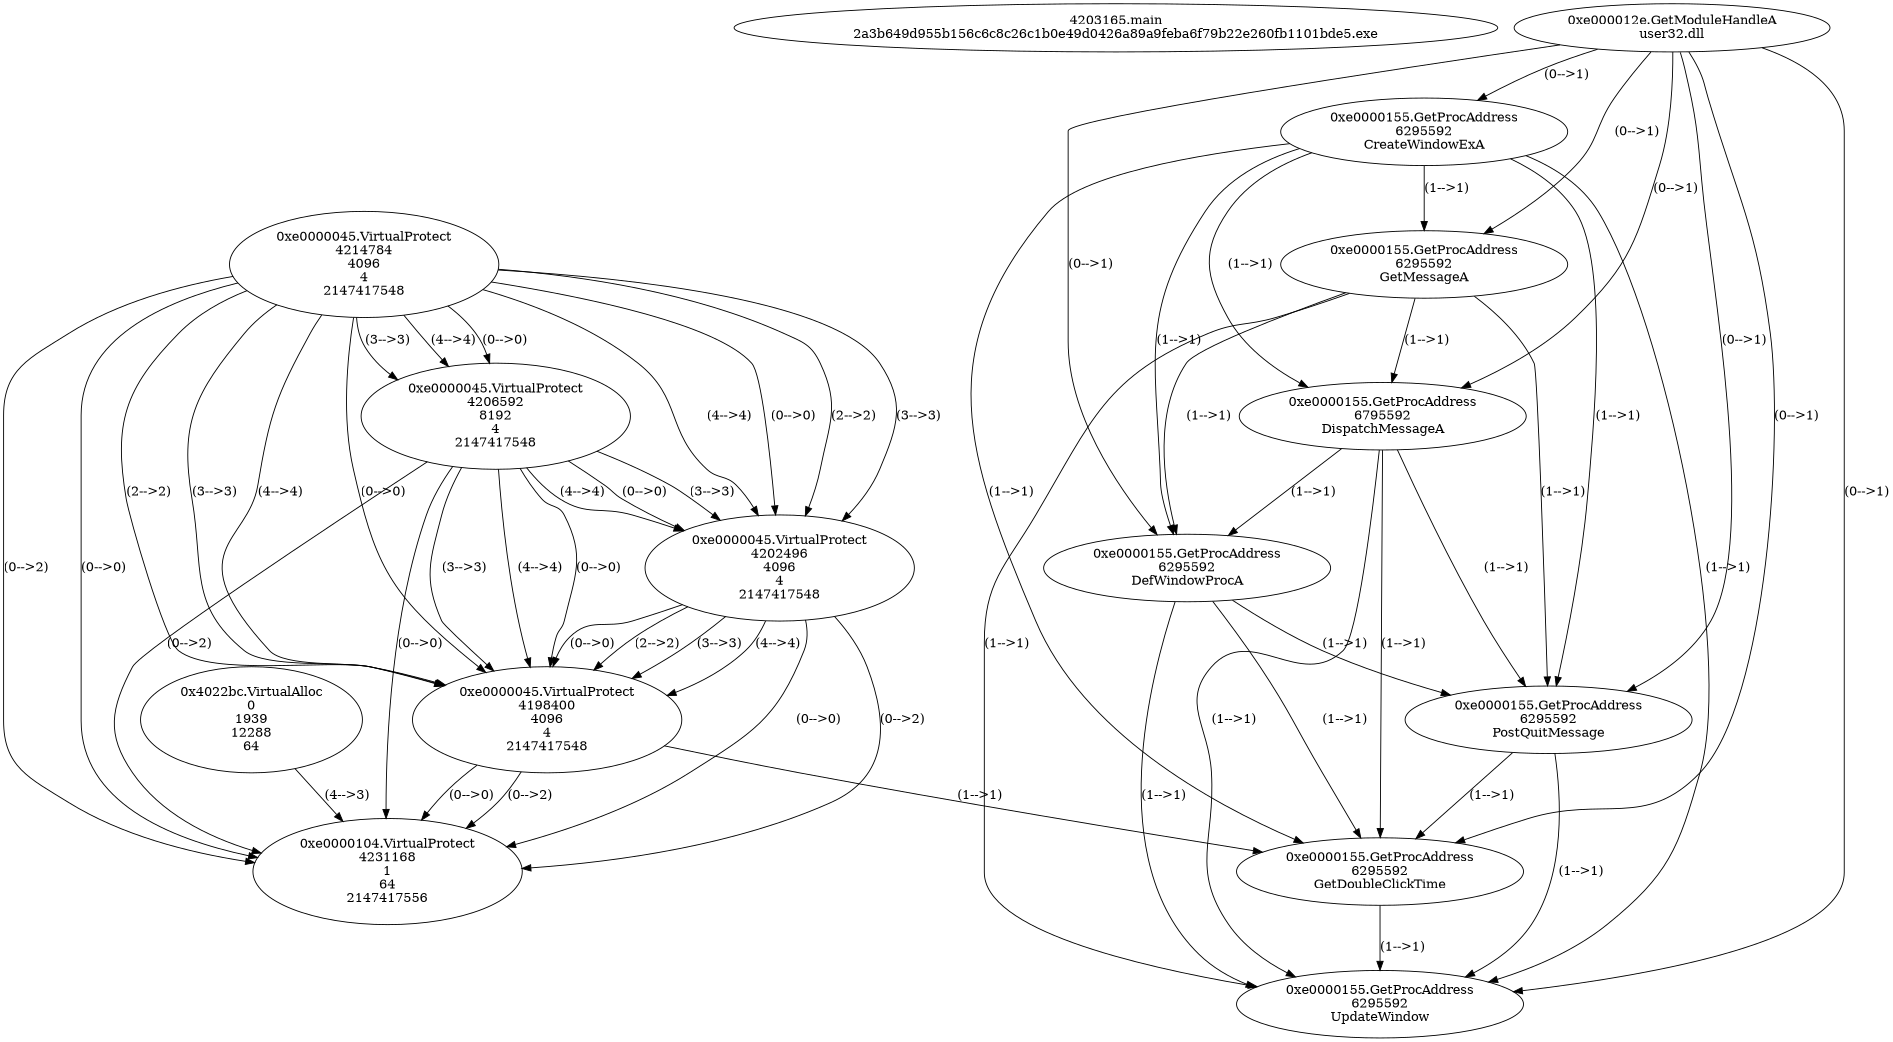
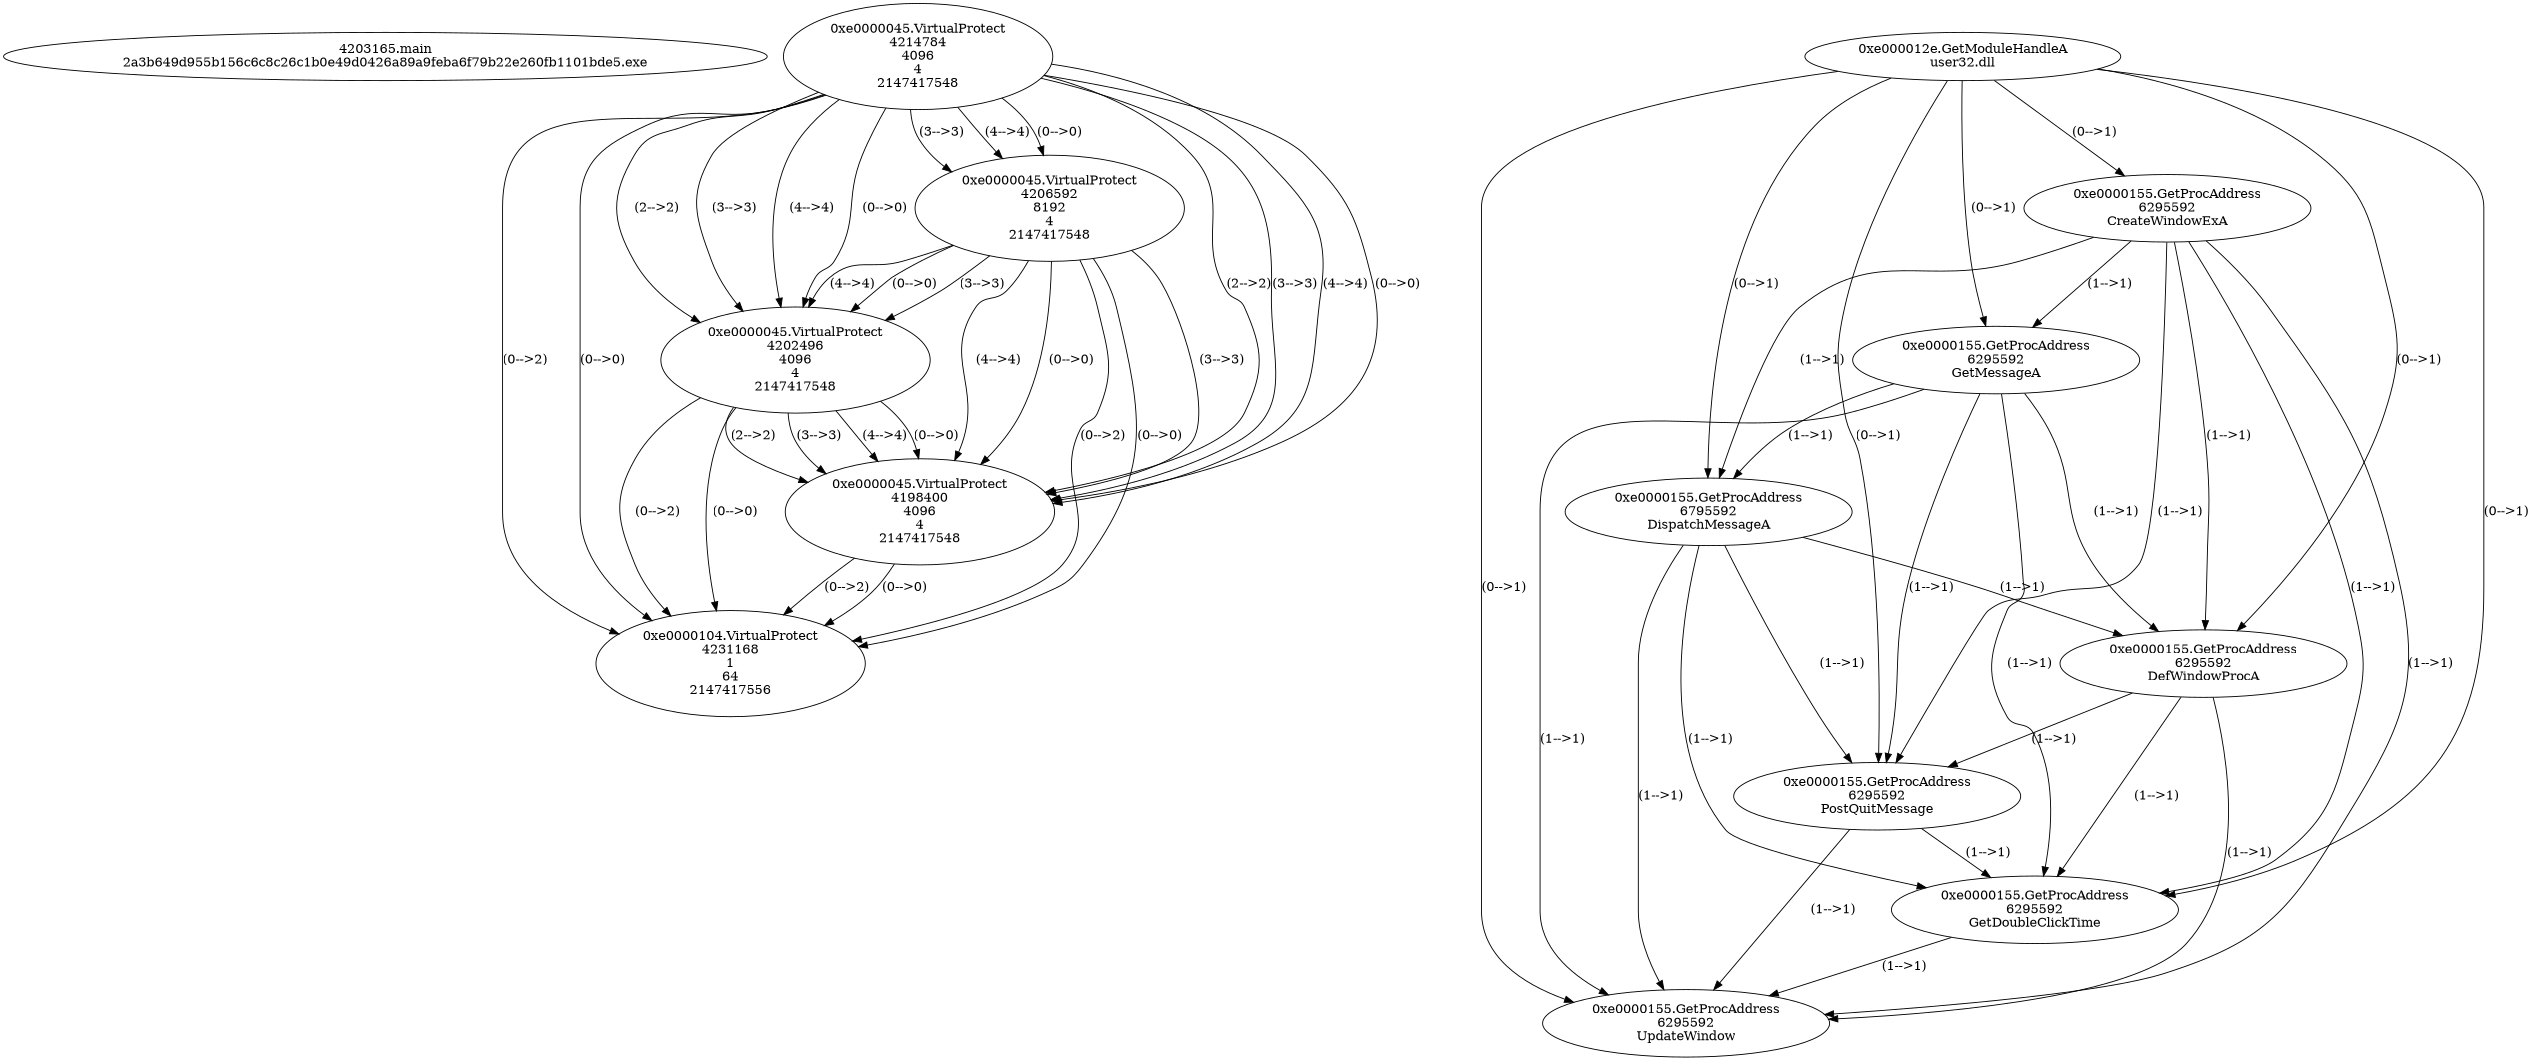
(251, 720) -> none
(958, 801) -> (1997, 636)
